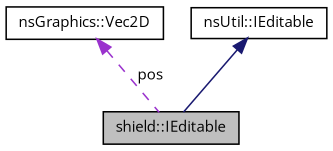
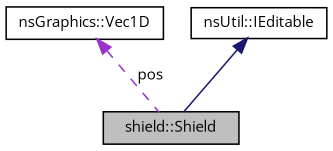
(85, 23) -> (85, 23)
(171, 128) -> (171, 128)
